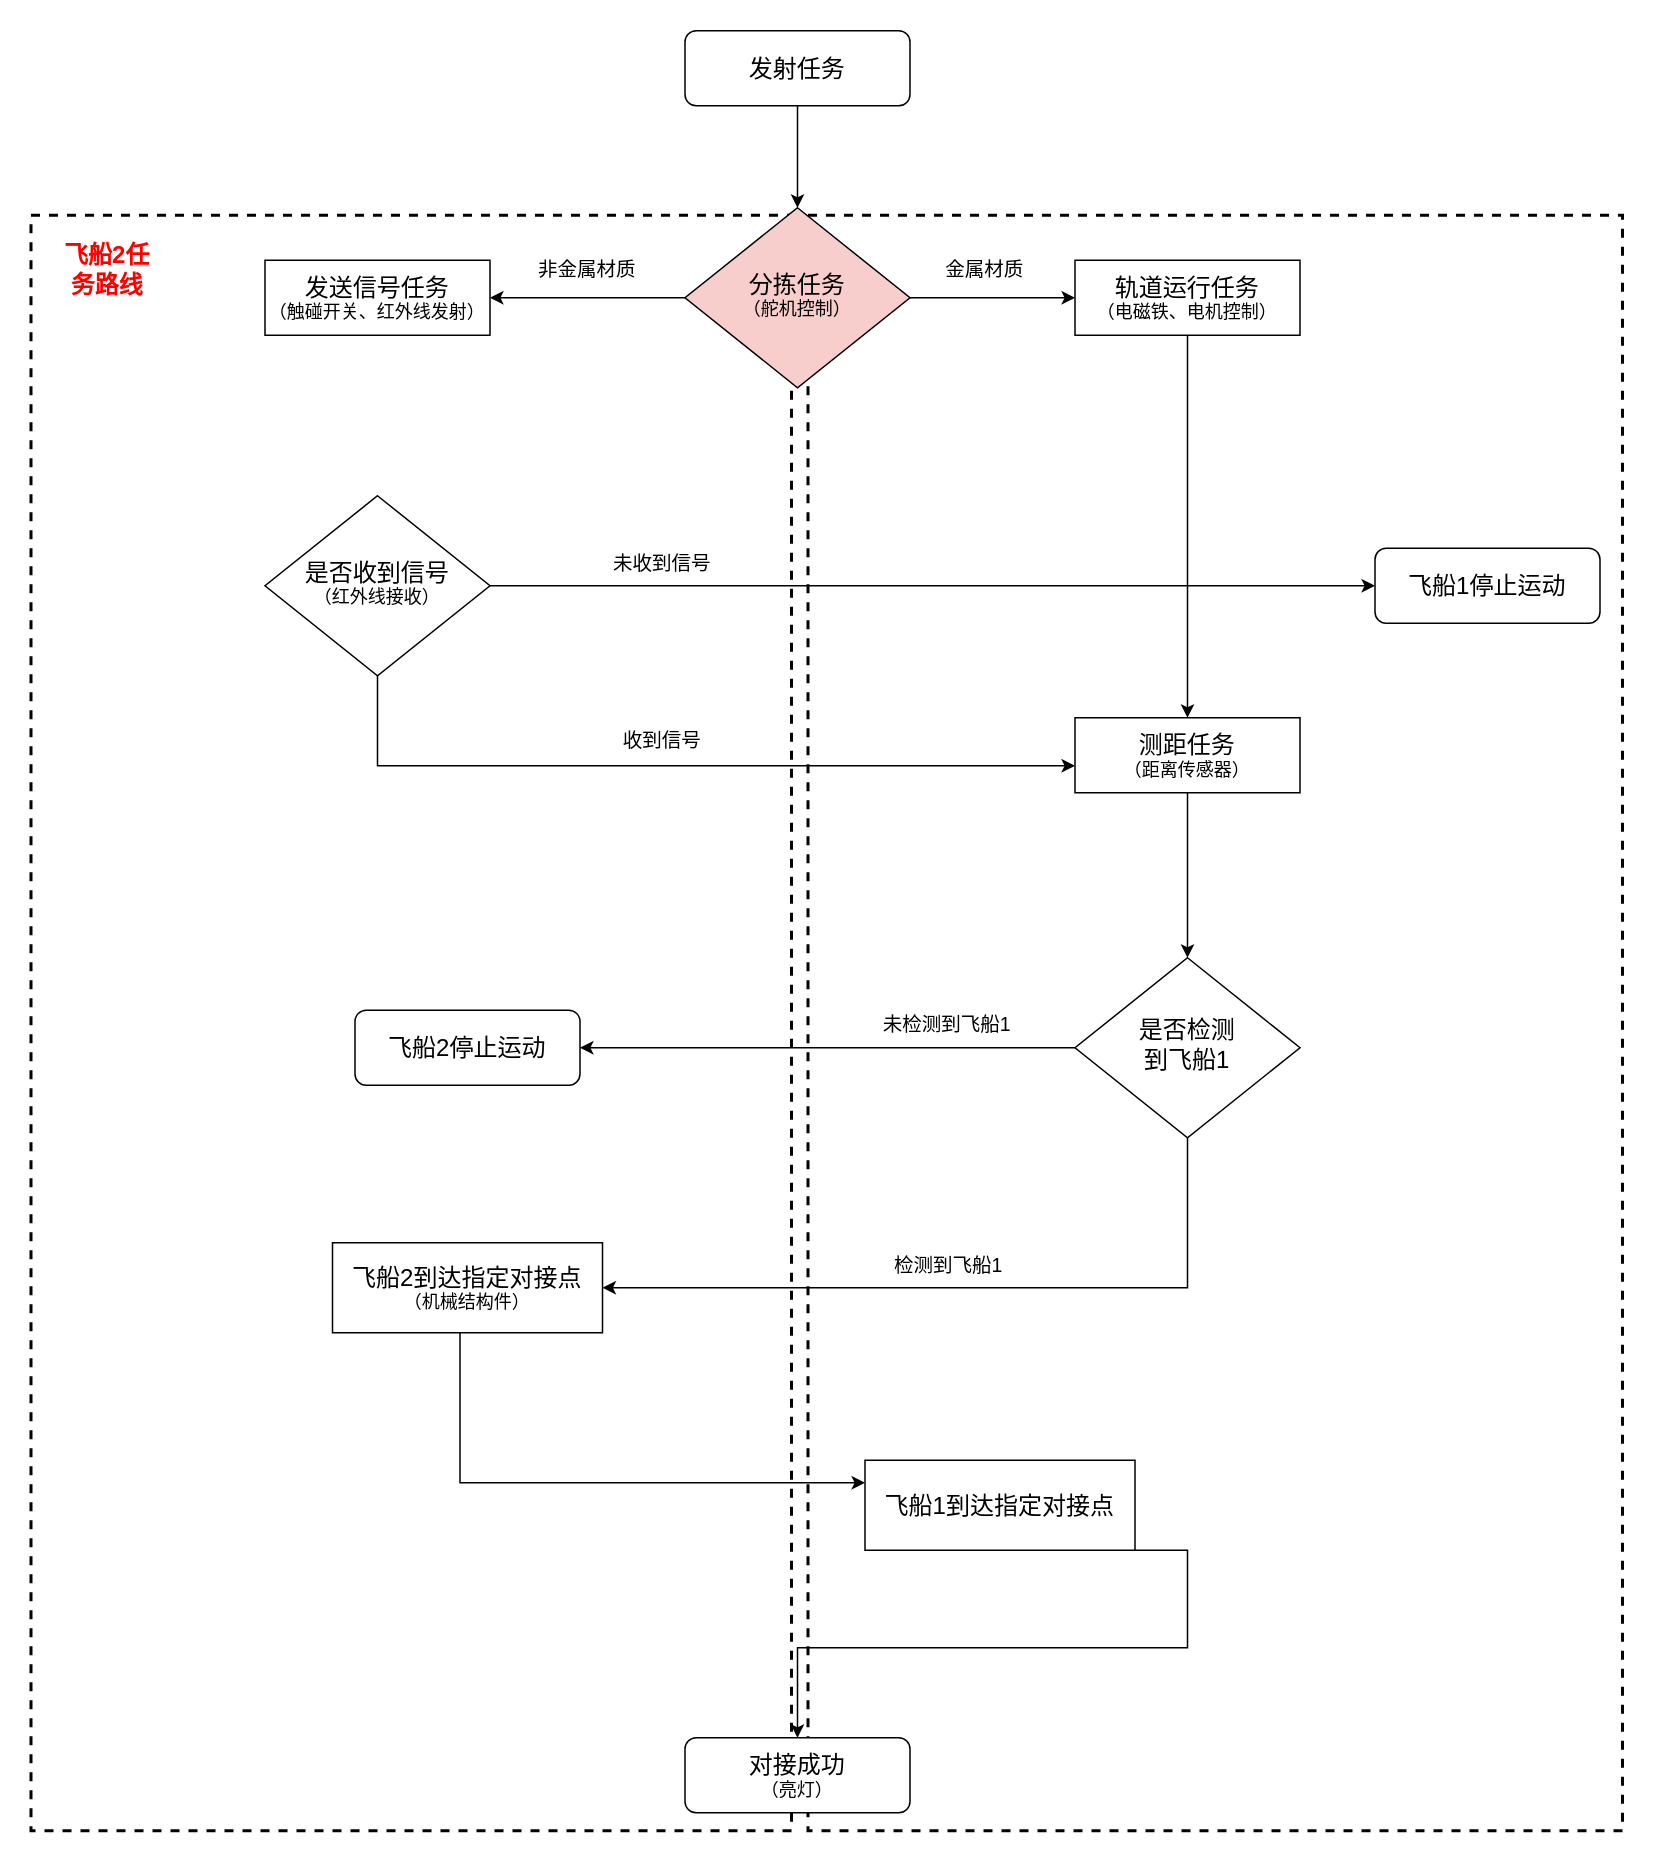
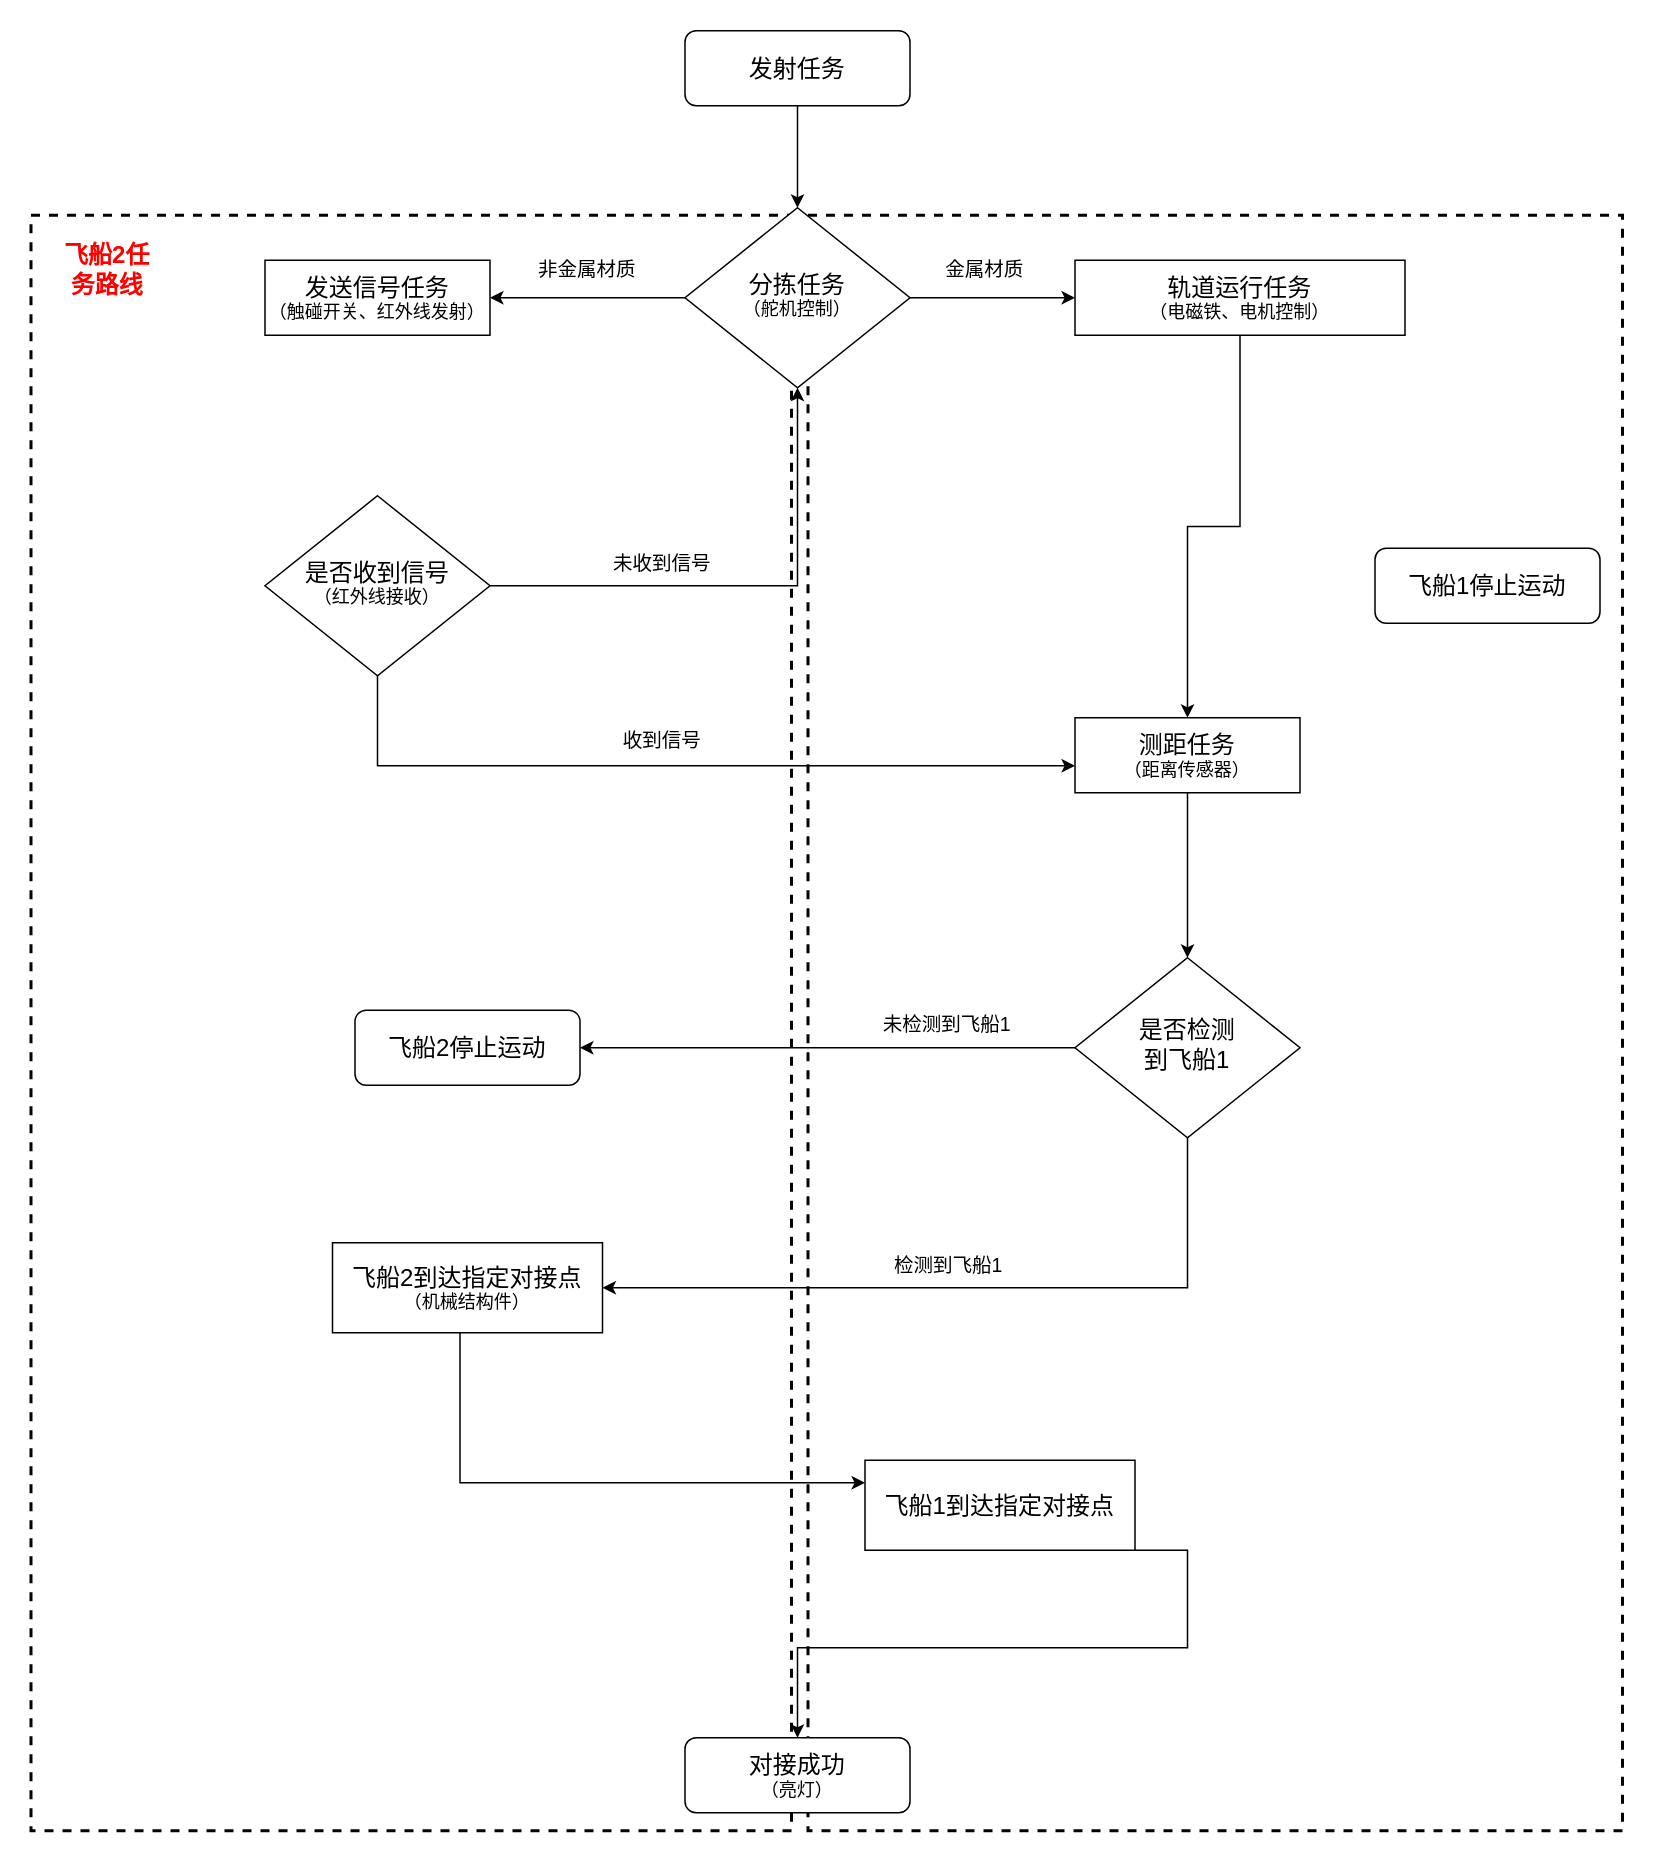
(797, 298) -> (797, 298)
(1187, 298) -> (1240, 298)
(1080, 586) -> (797, 493)
